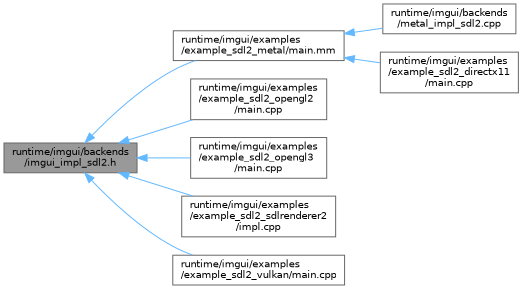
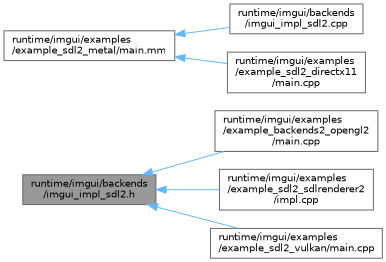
(449, 19) -> (296, 19)
(140, 92) -> none
(259, 99) -> (296, 131)
(259, 158) -> none
